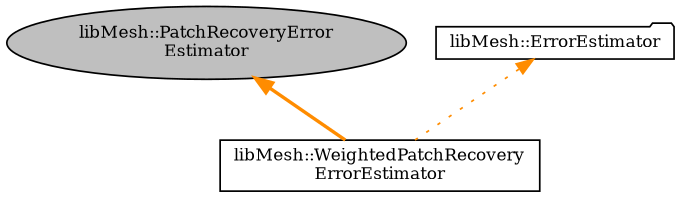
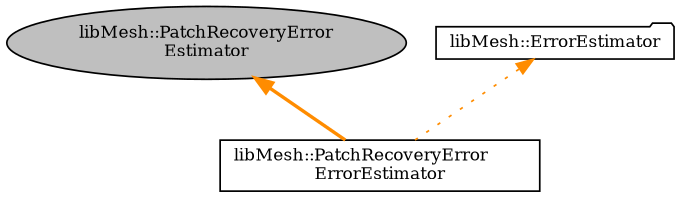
(380, 166) -> (380, 166)
